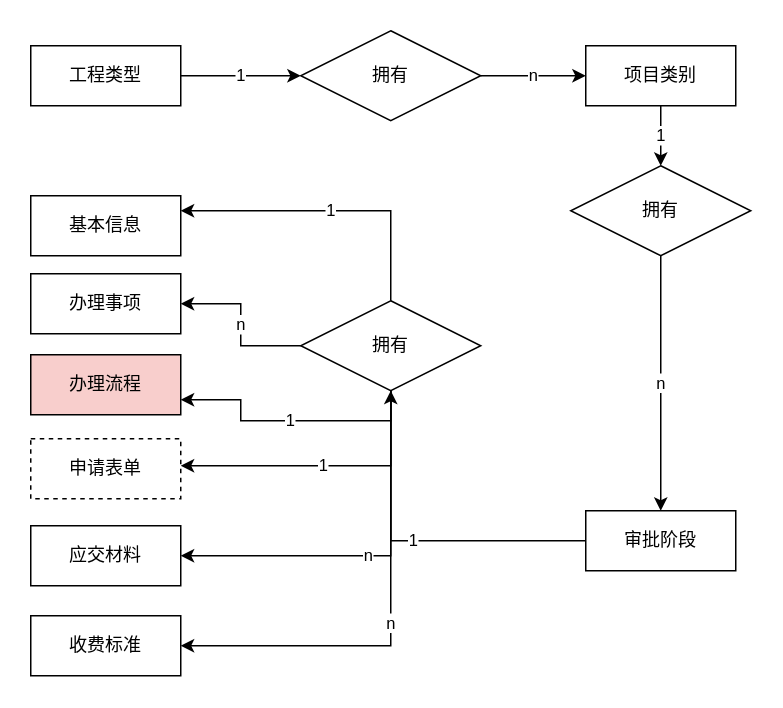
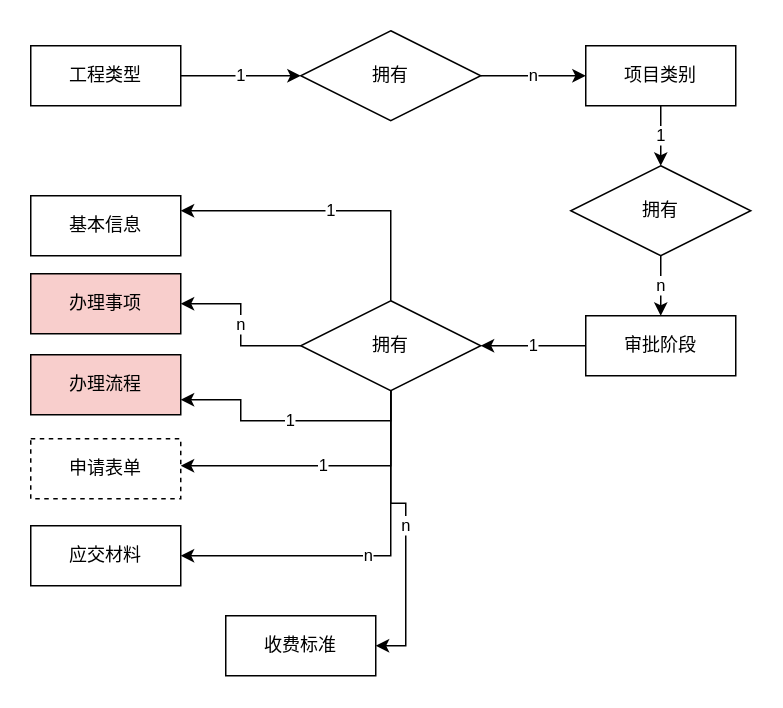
(106, 304) -> (106, 304)
(661, 541) -> (661, 346)
(106, 646) -> (301, 646)
